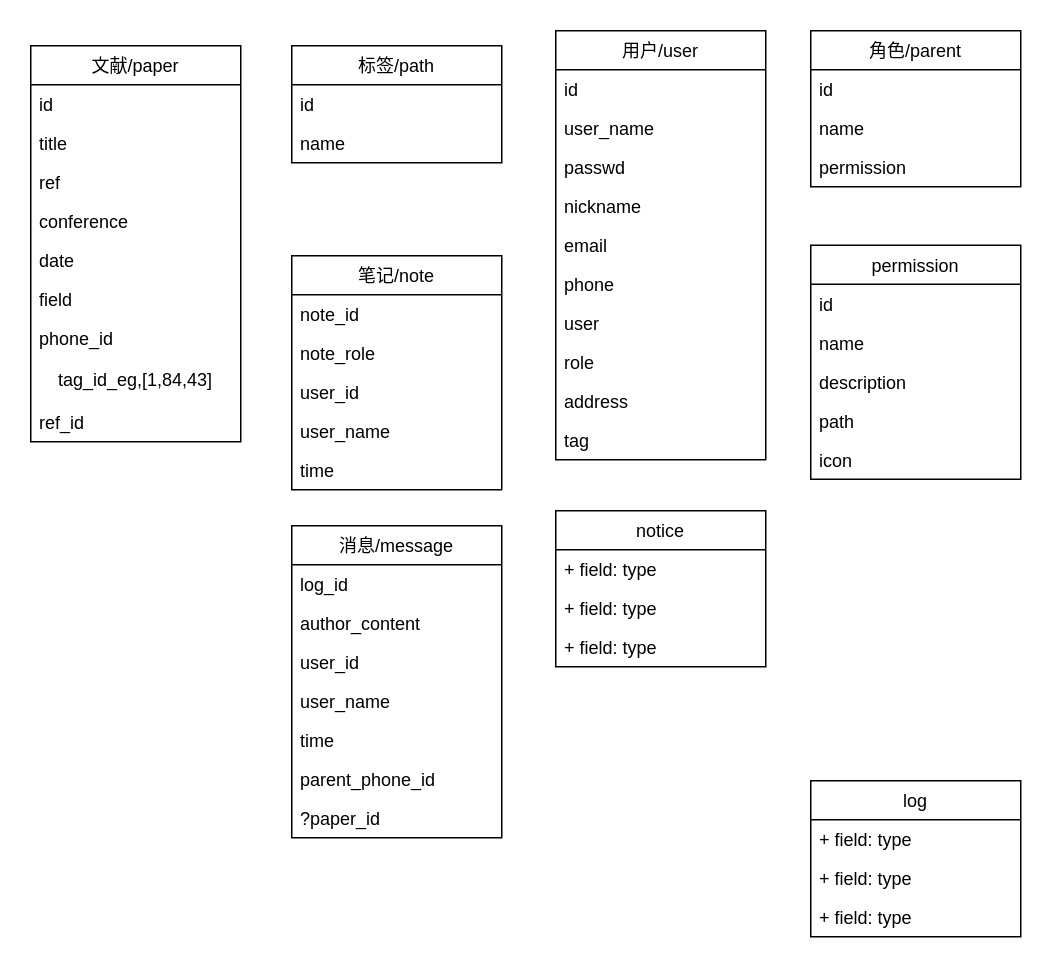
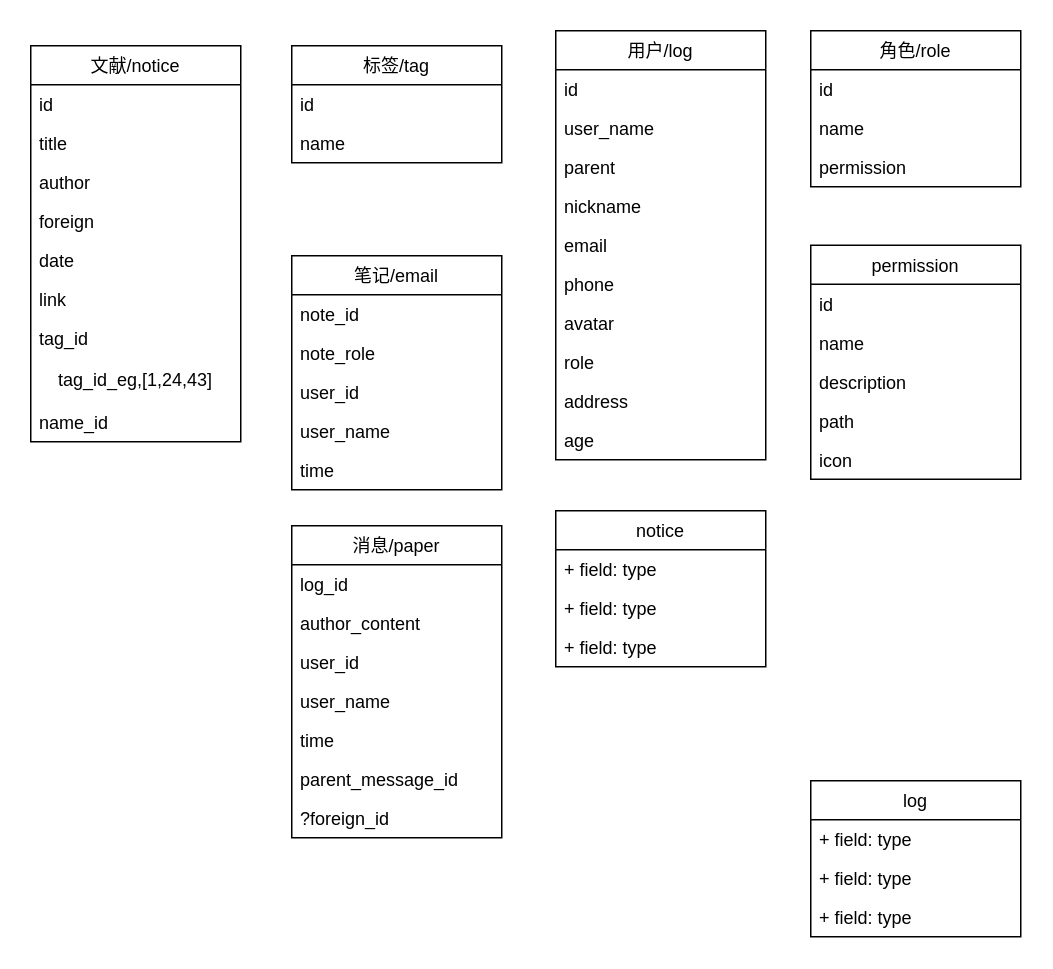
(660, 51) -> (660, 51)
(915, 51) -> (915, 51)
(135, 66) -> (135, 66)
(396, 66) -> (396, 66)
(594, 168) -> (594, 168)
(54, 183) -> (69, 183)
(89, 222) -> (72, 222)
(396, 276) -> (396, 276)
(60, 300) -> (54, 300)
(584, 324) -> (594, 324)
(77, 339) -> (67, 339)
(136, 380) -> (136, 380)
(67, 423) -> (72, 423)
(579, 441) -> (579, 441)
(396, 546) -> (396, 546)
(373, 780) -> (383, 780)
(343, 819) -> (351, 819)
